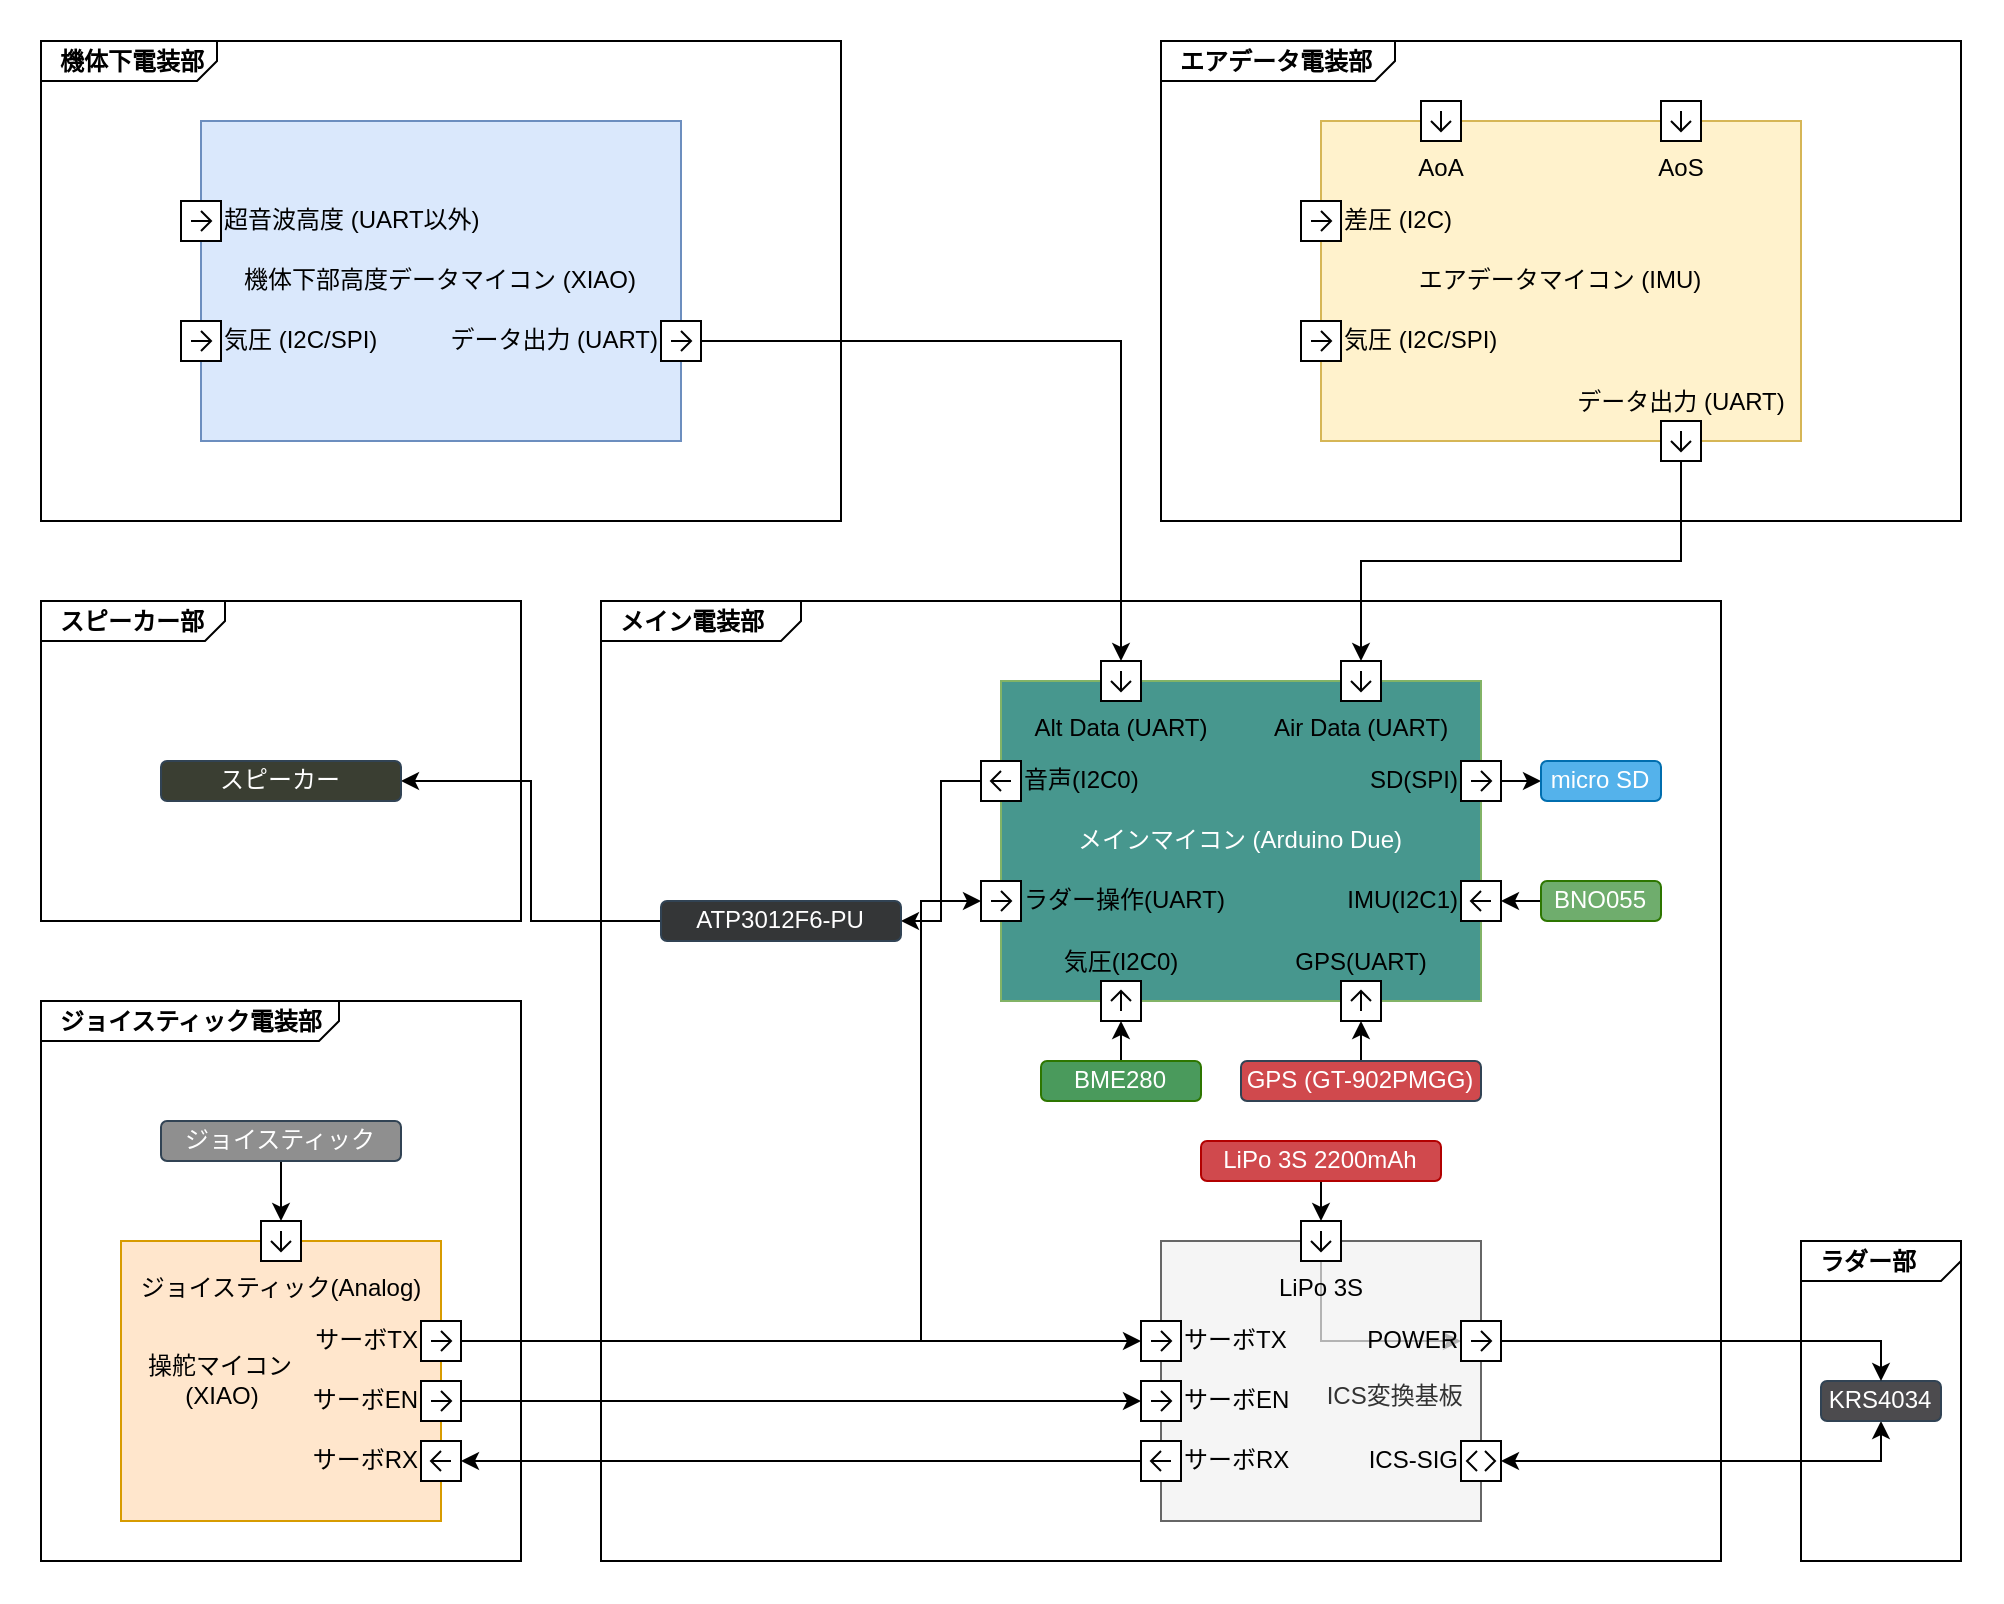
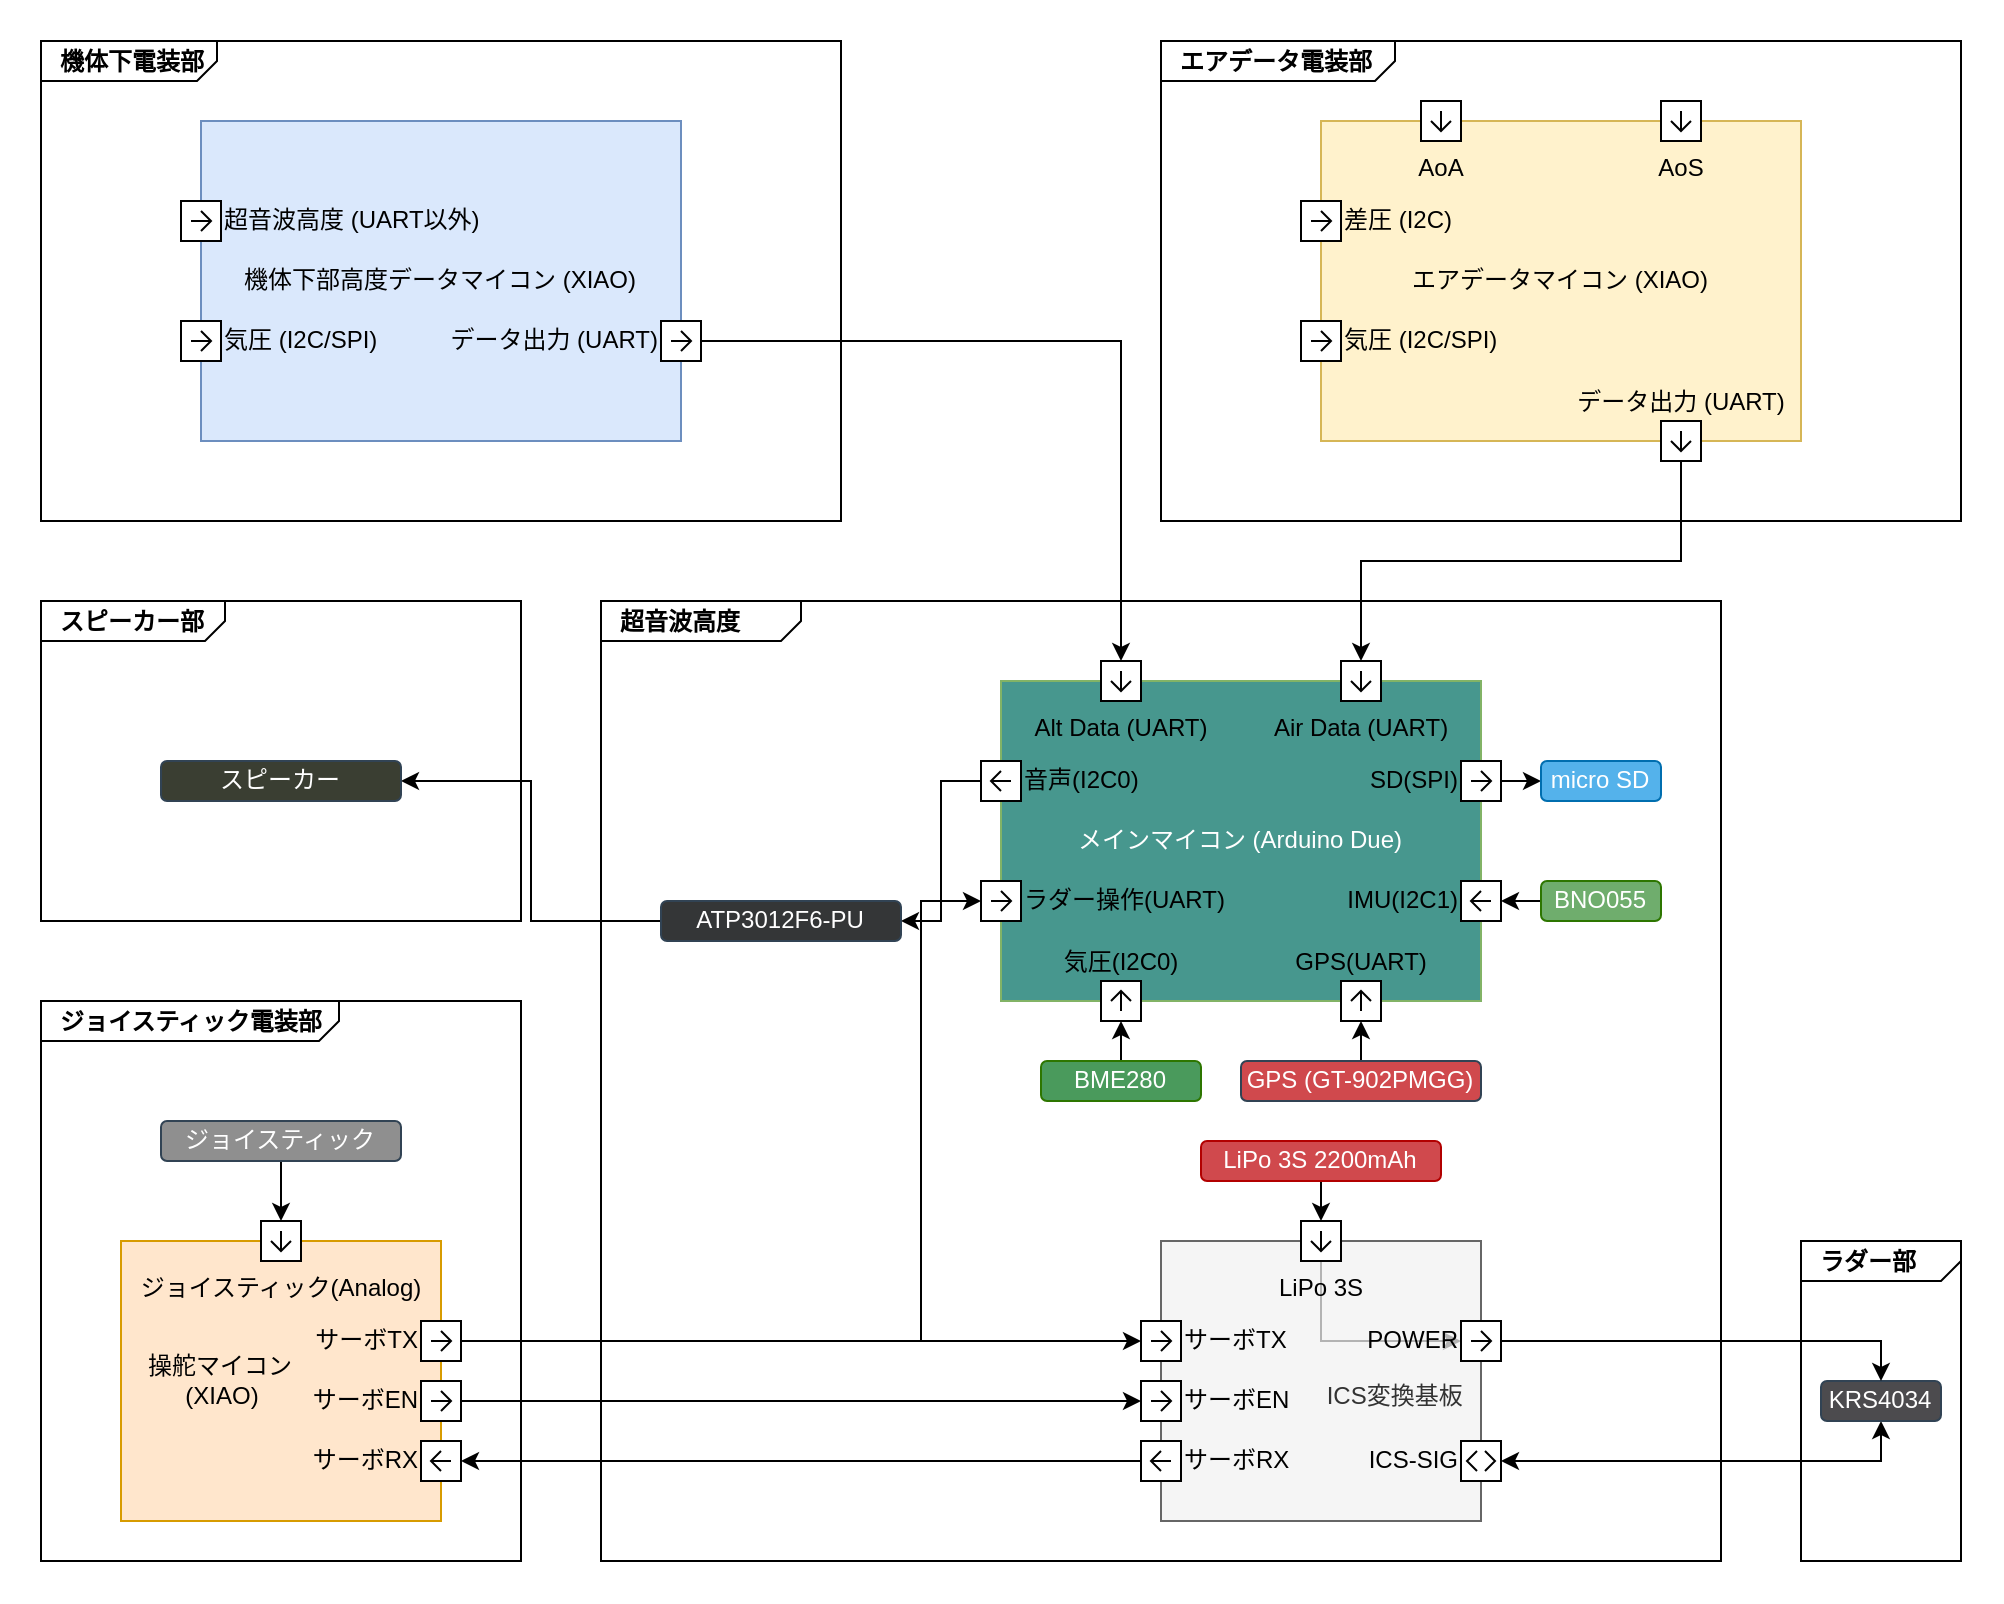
(1561, 281) -> (1561, 281)
(673, 601) -> (661, 601)
